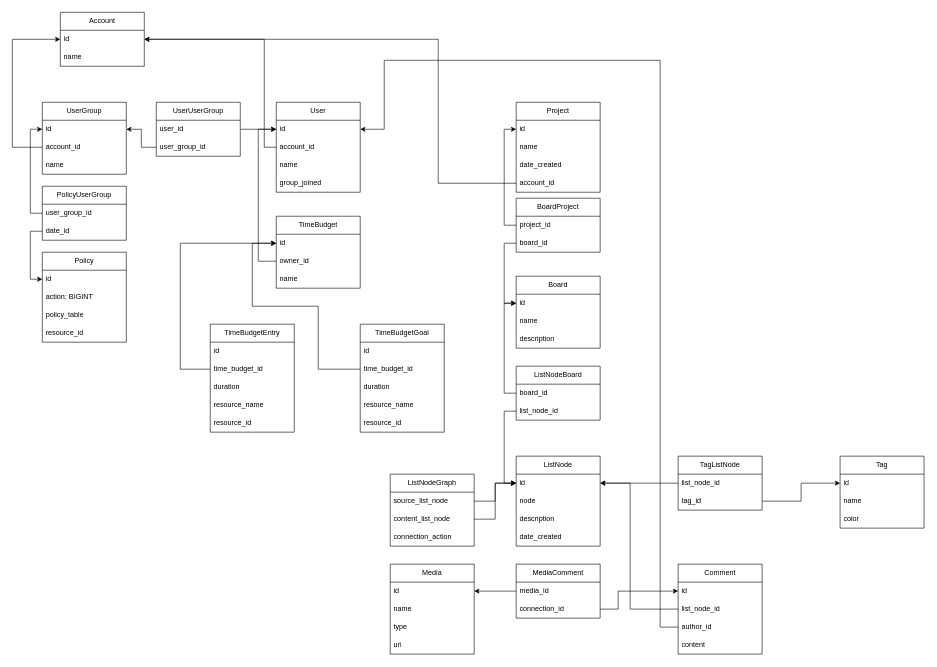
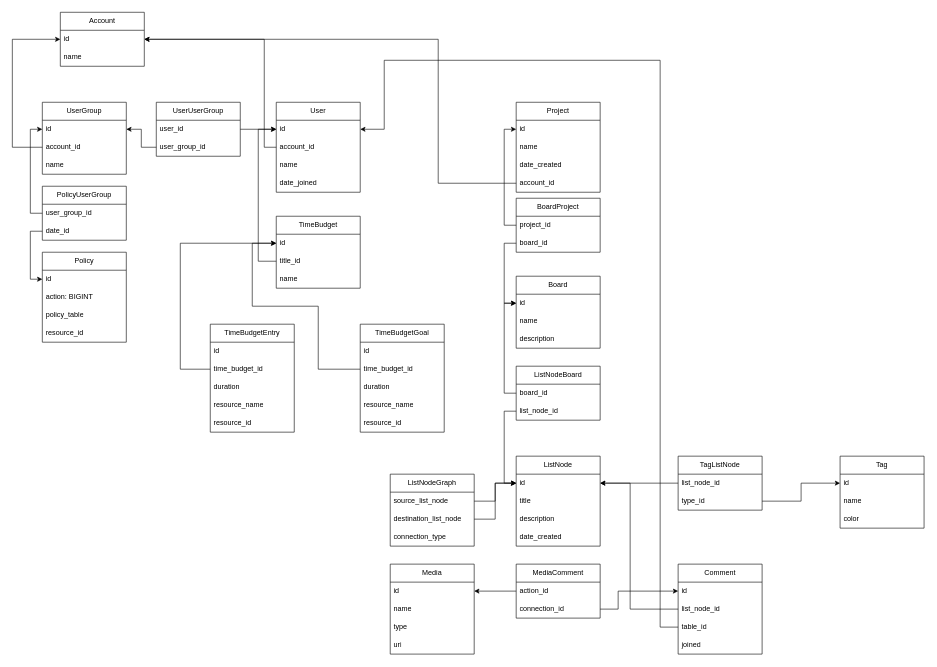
(303, 183) -> (301, 183)
(295, 261) -> (293, 261)
(528, 501) -> (528, 501)
(693, 501) -> (695, 501)
(426, 519) -> (432, 519)
(426, 537) -> (423, 537)
(534, 591) -> (536, 591)
(699, 627) -> (696, 627)
(696, 645) -> (693, 645)
